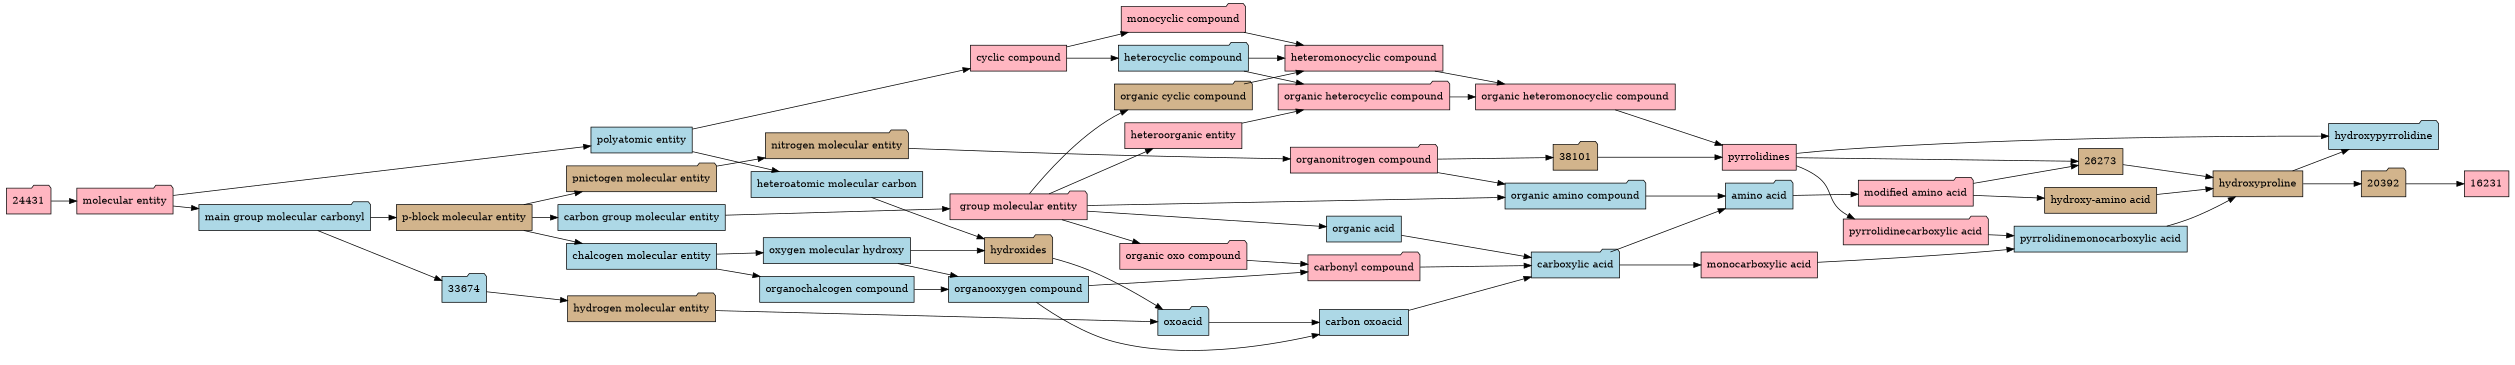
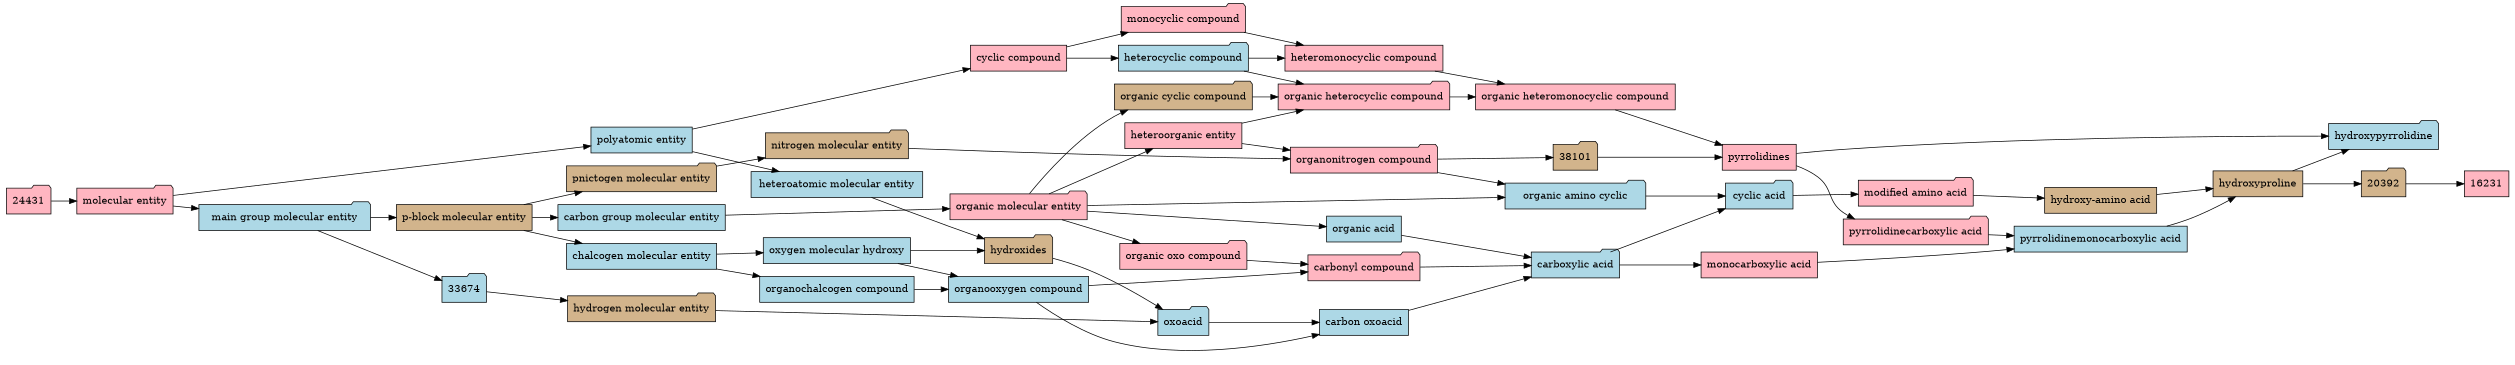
(1262, 80) -> (1262, 97)
none -> (1262, 146)
(2101, 162) -> none
(837, 185) -> (837, 185)
(1575, 196) -> (1575, 196)
(1759, 196) -> (1759, 196)
(1019, 207) -> (1019, 207)
(285, 218) -> (285, 218)
